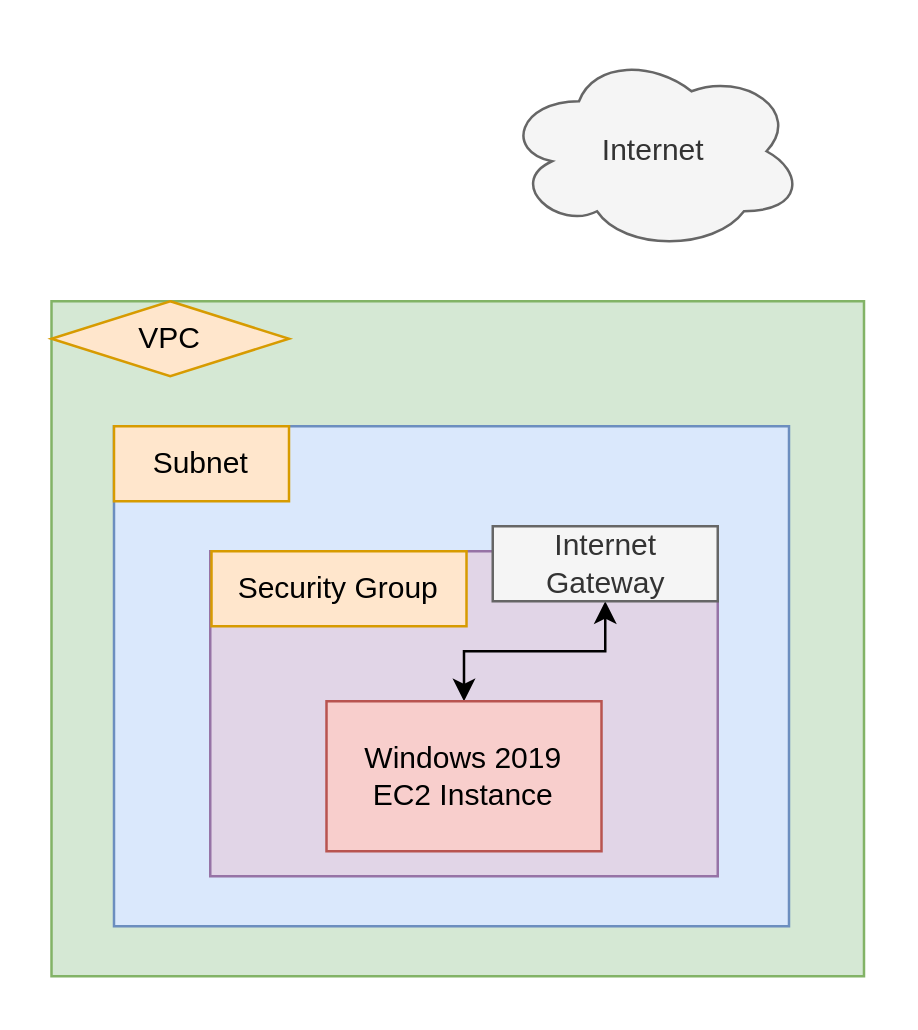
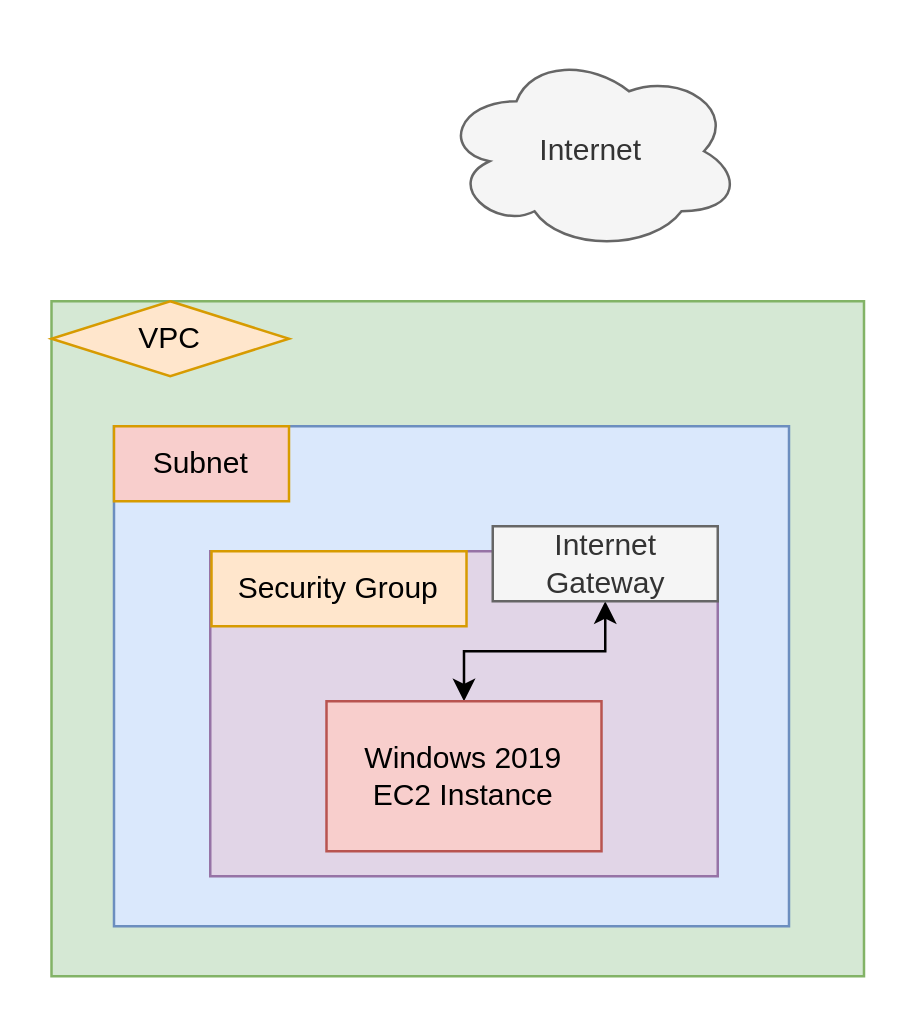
(654, 151) -> (591, 151)
(201, 464) -> (201, 464)
